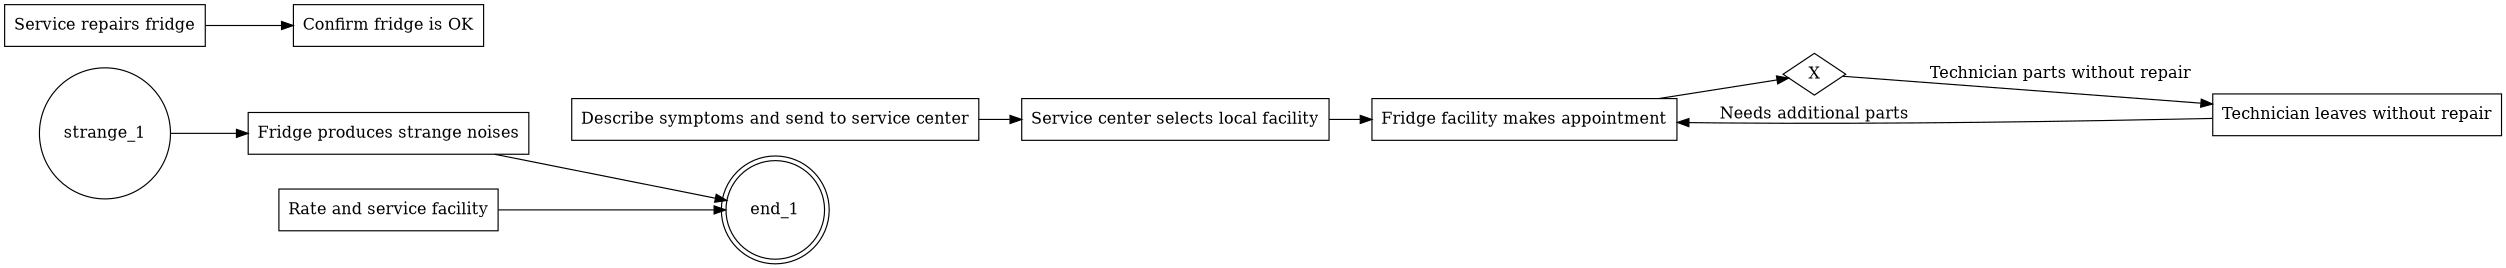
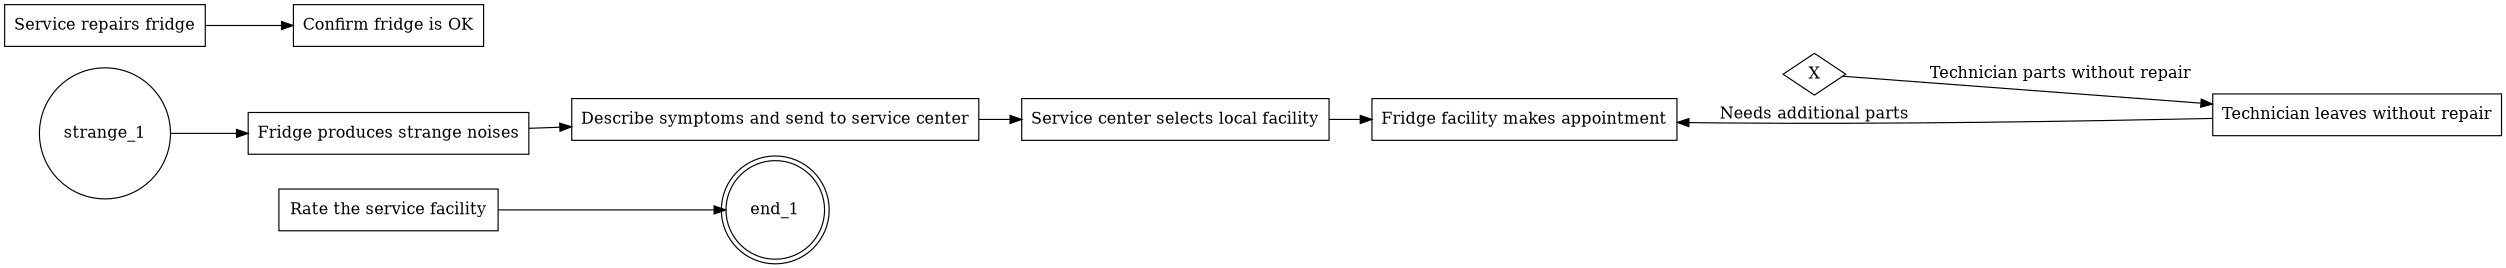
(1718, 89) -> none
(605, 176) -> (544, 128)
(389, 210) -> (389, 210)
